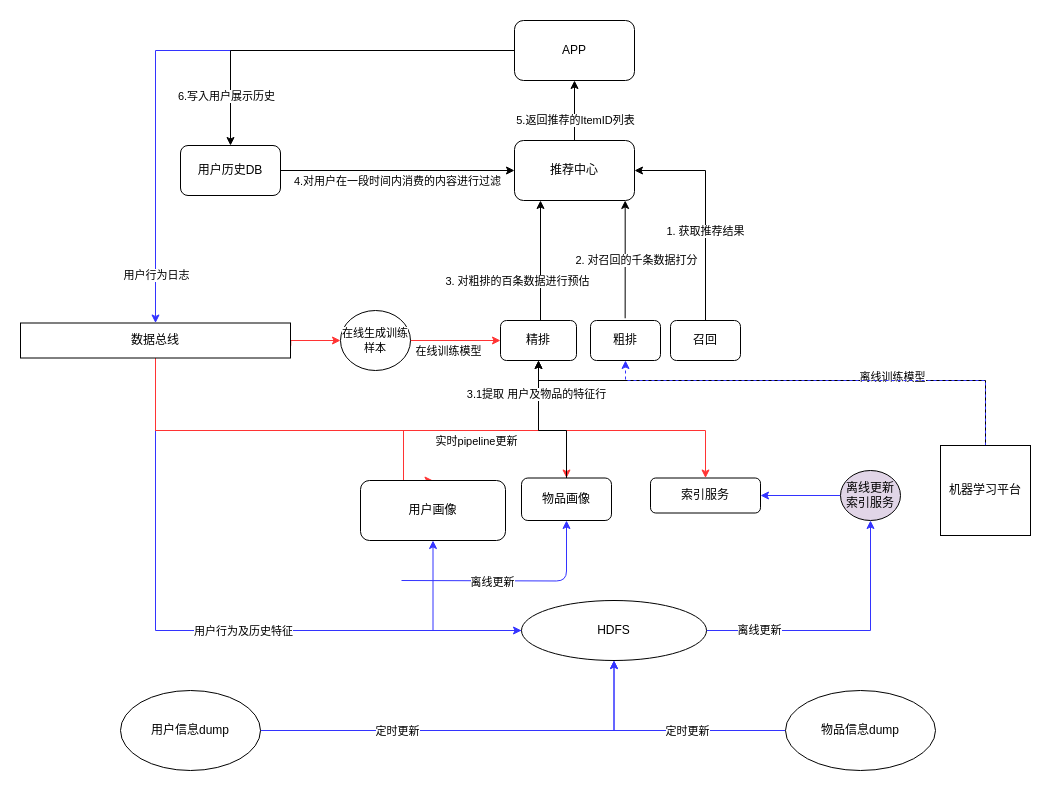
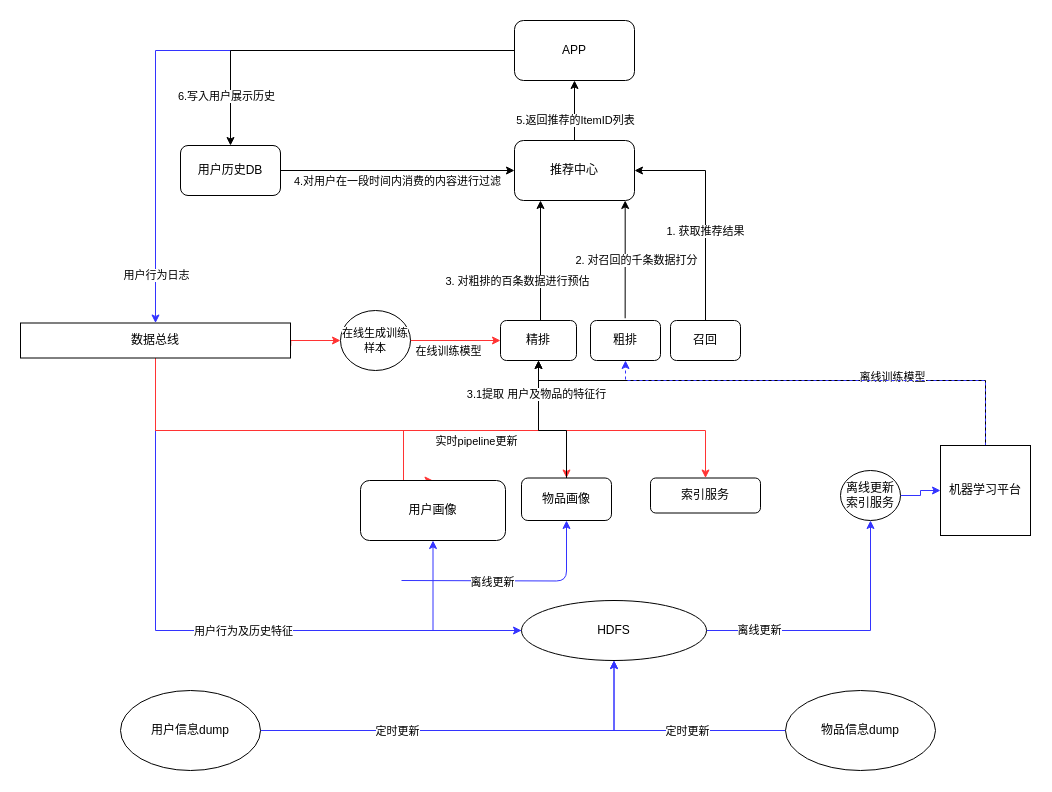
(804, 496) -> (920, 496)
(871, 496) -> (871, 496)
